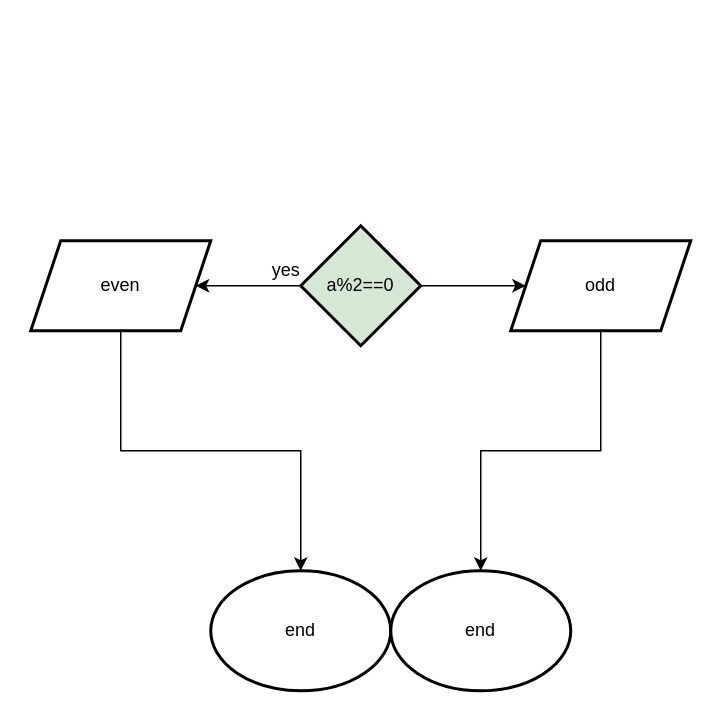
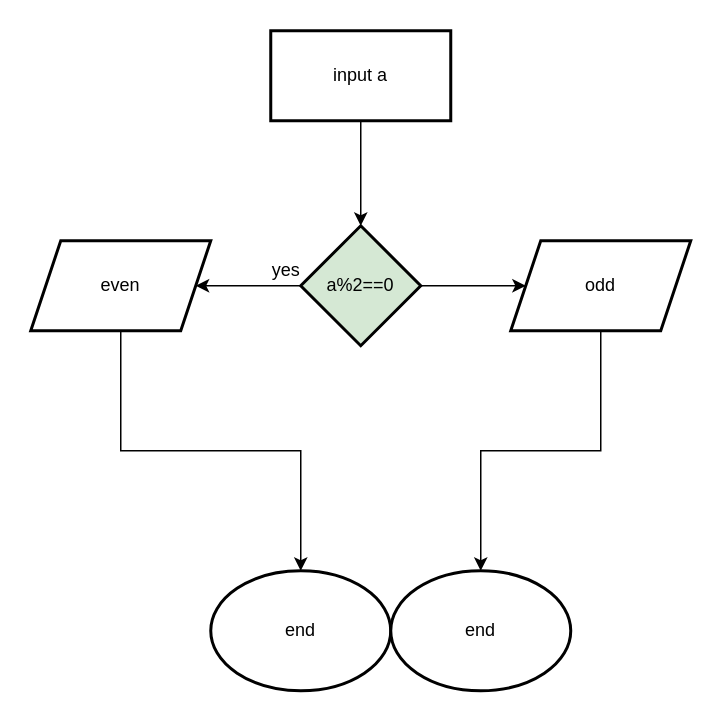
none -> (361, 76)
none -> (361, 168)
